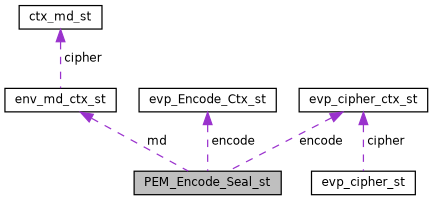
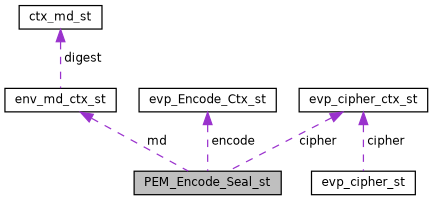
(82, 59) -> (82, 59)
(320, 142) -> (316, 142)
